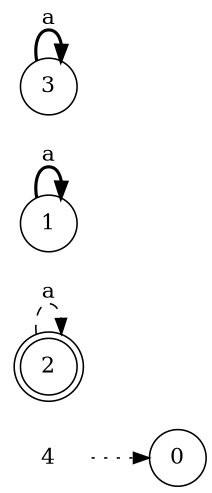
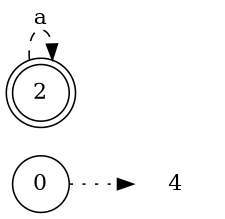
(49, 87) -> none
(49, 223) -> none
(112, 458) -> (94, 184)
